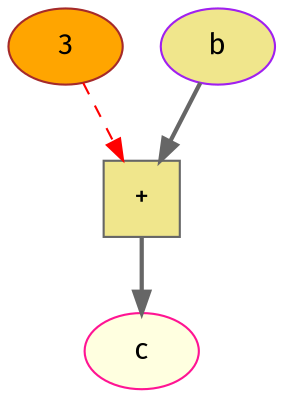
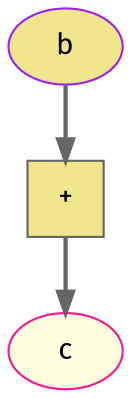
(66, 47) -> none
